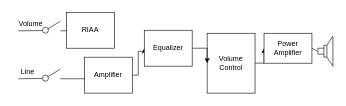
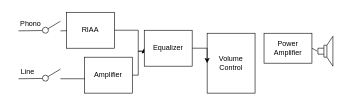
(31, 24) -> (31, 24)
none -> (135, 30)
(264, 53) -> none
